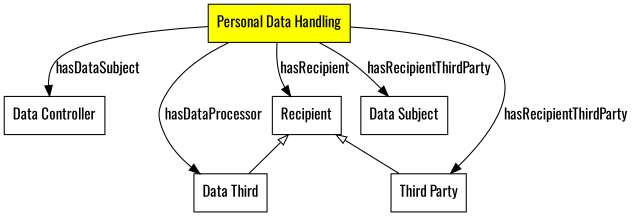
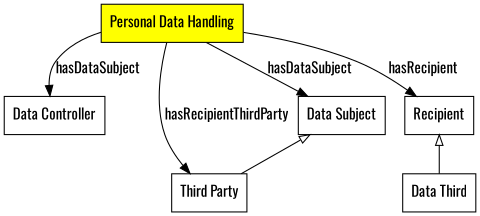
(429, 69) -> (310, 69)
(166, 95) -> none
(372, 157) -> (271, 157)
